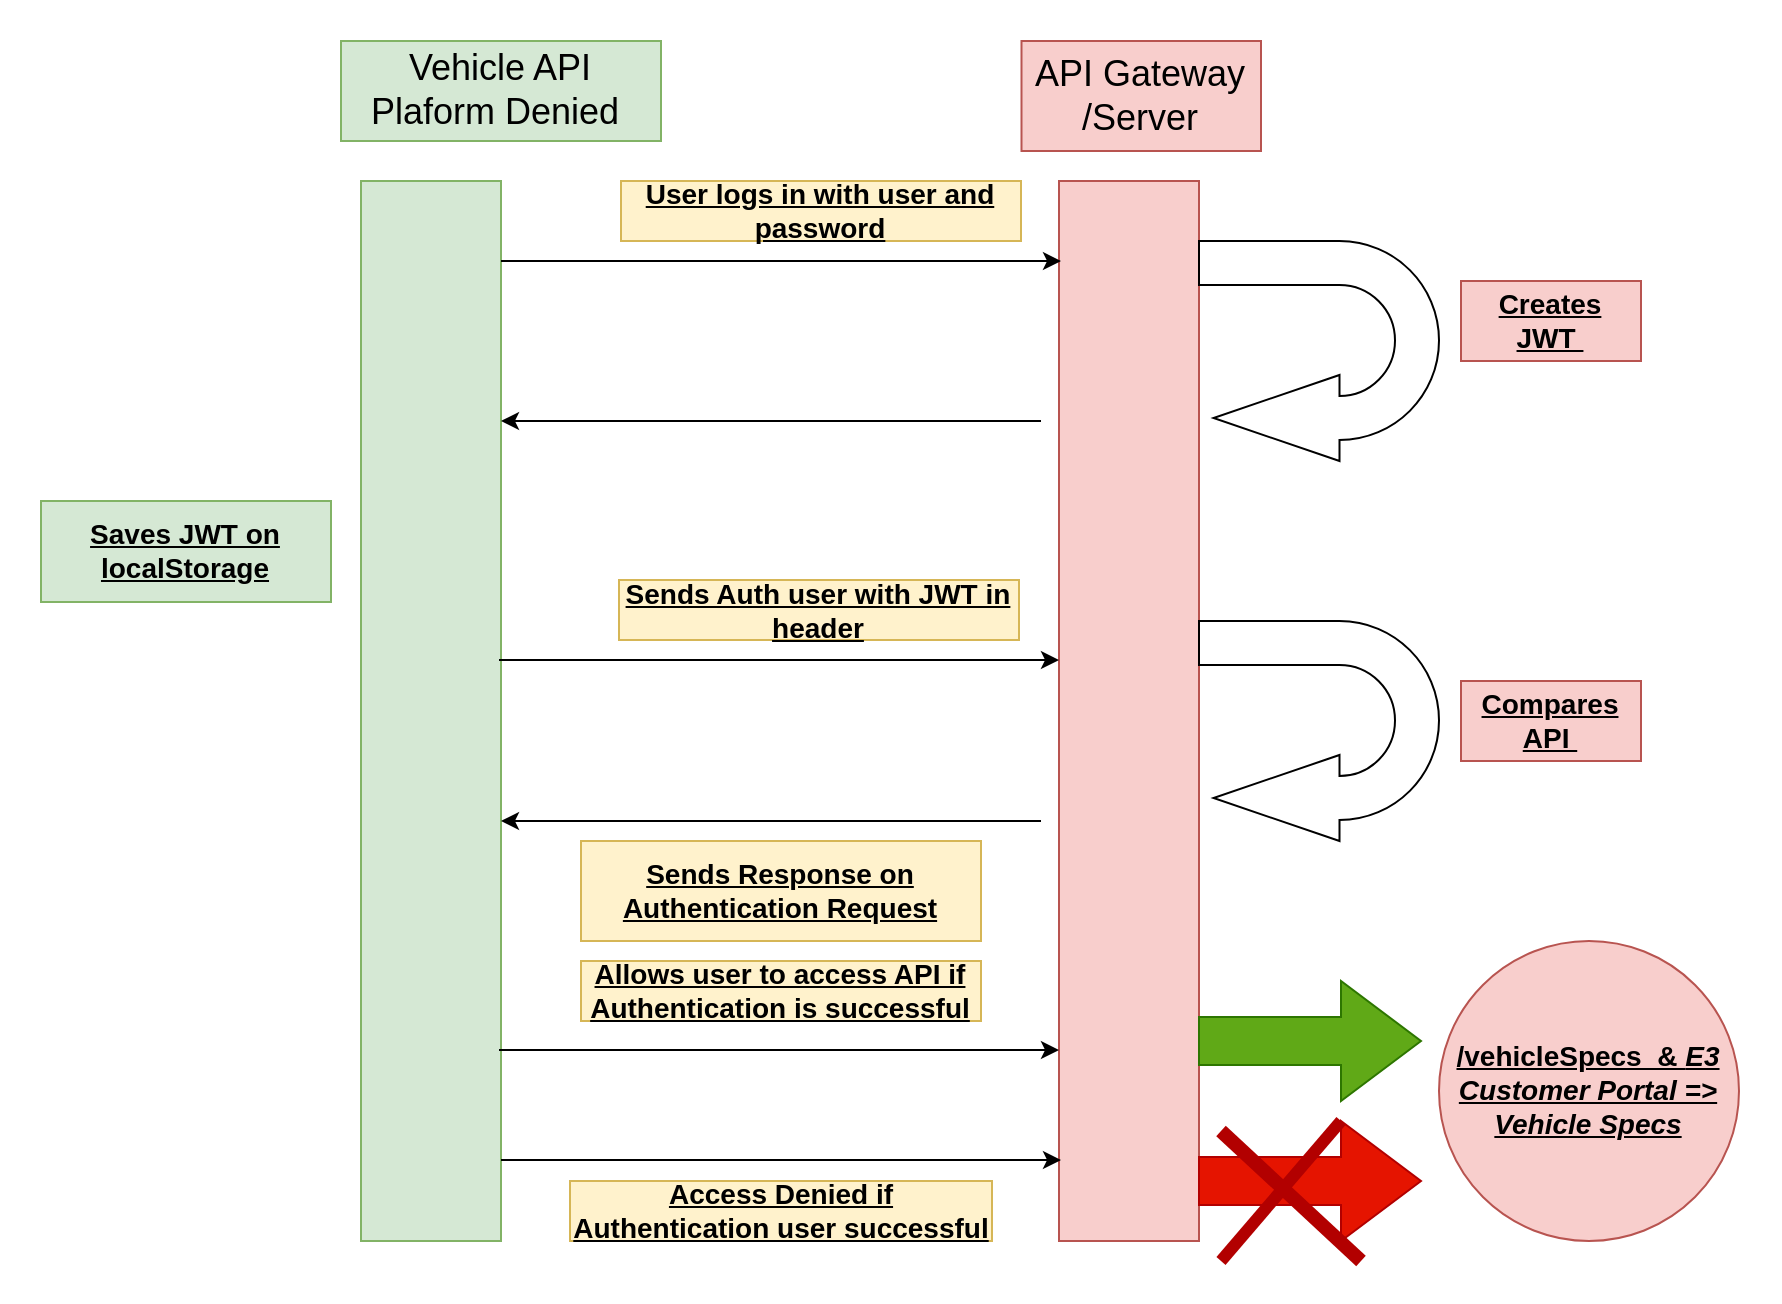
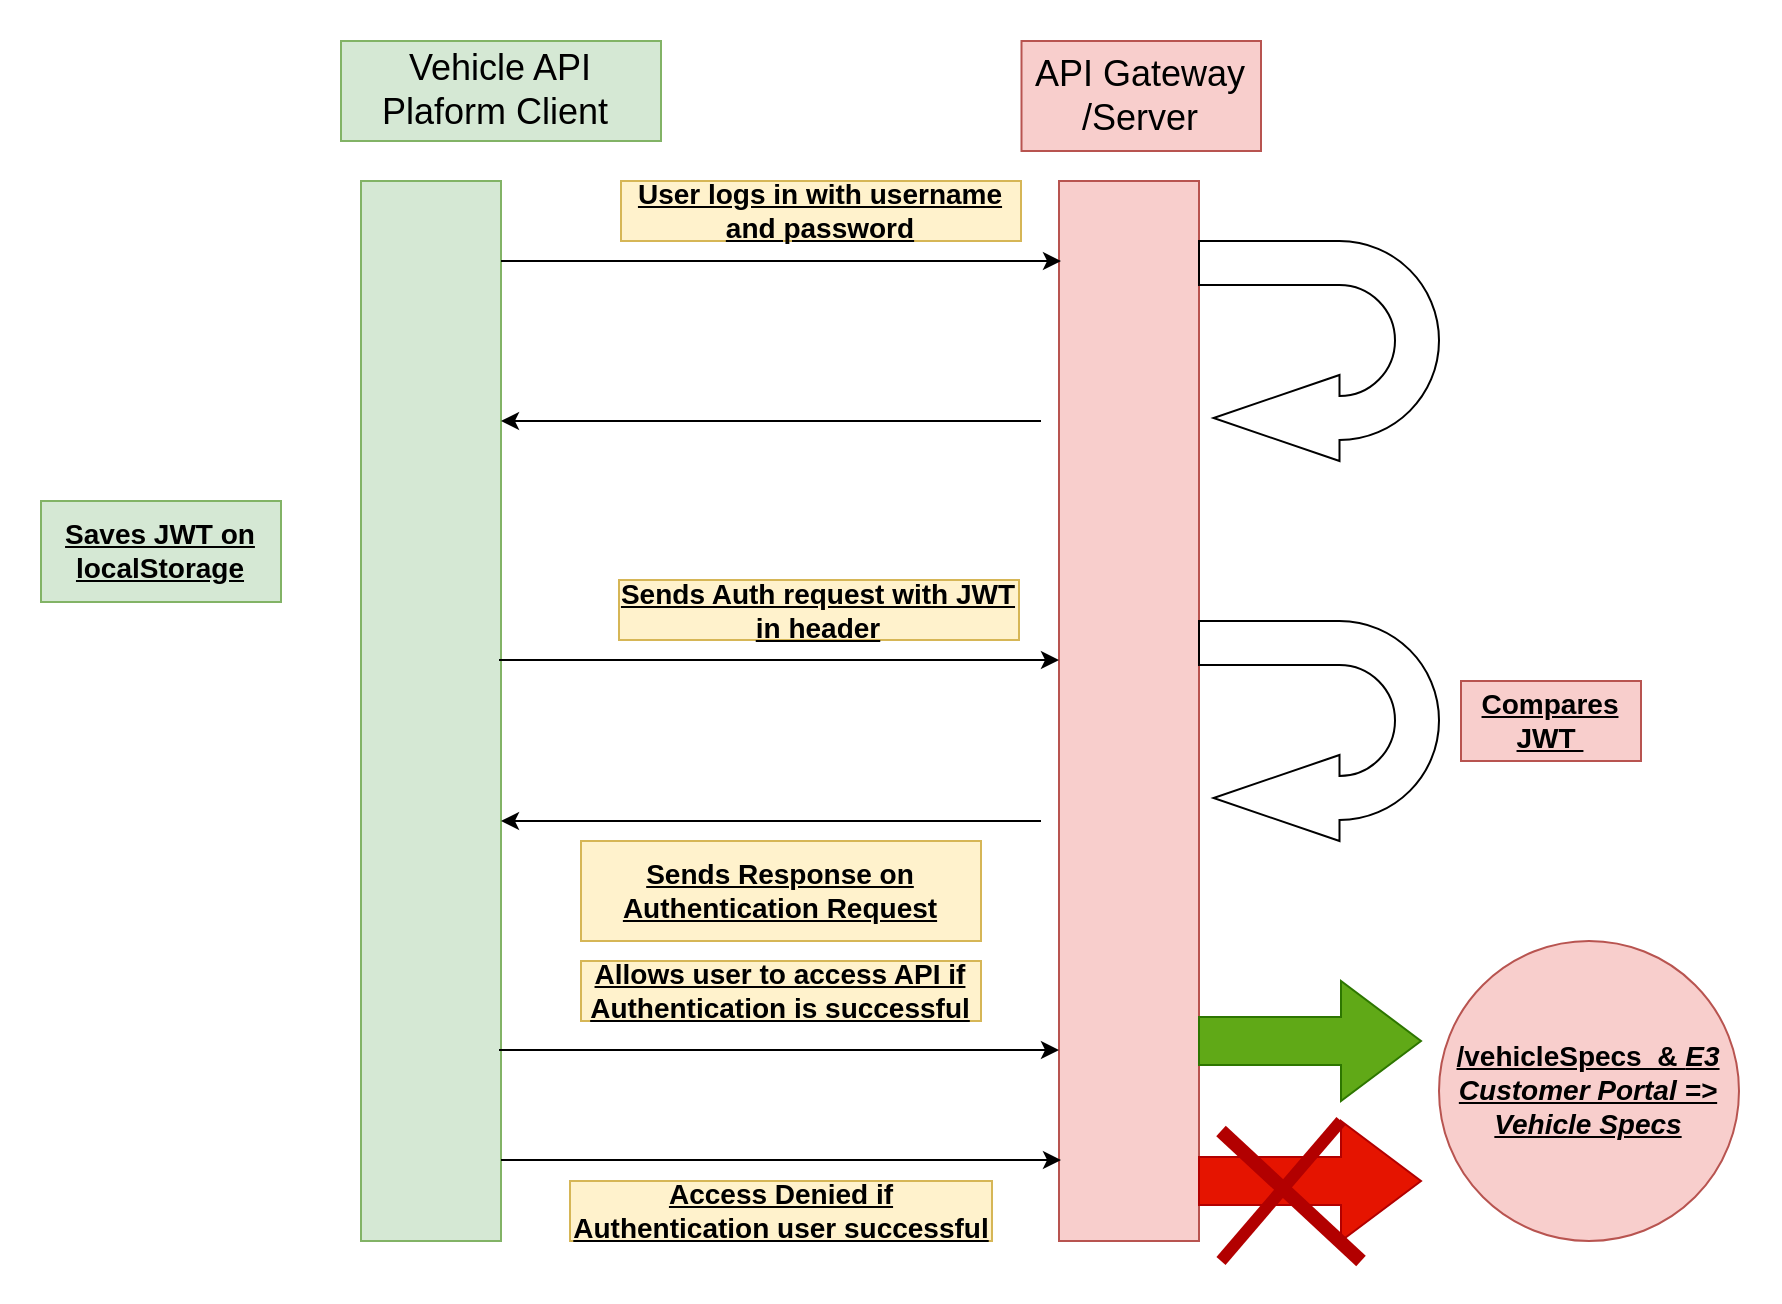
(501, 91) -> (501, 91)
(821, 211) -> (821, 211)
(1551, 321) -> none
(186, 552) -> (161, 552)
(819, 611) -> (819, 611)
(1551, 721) -> (1551, 721)
